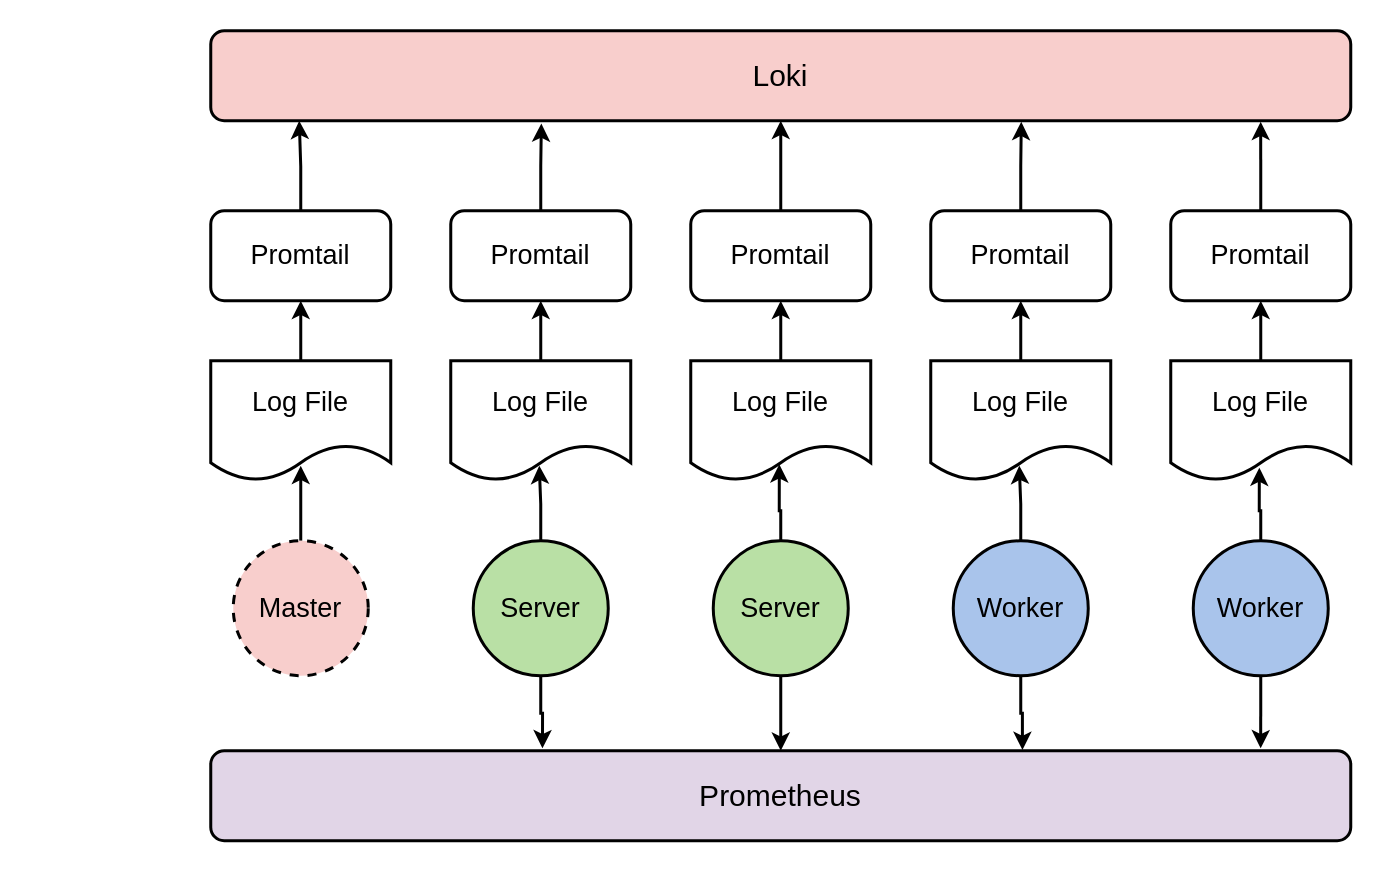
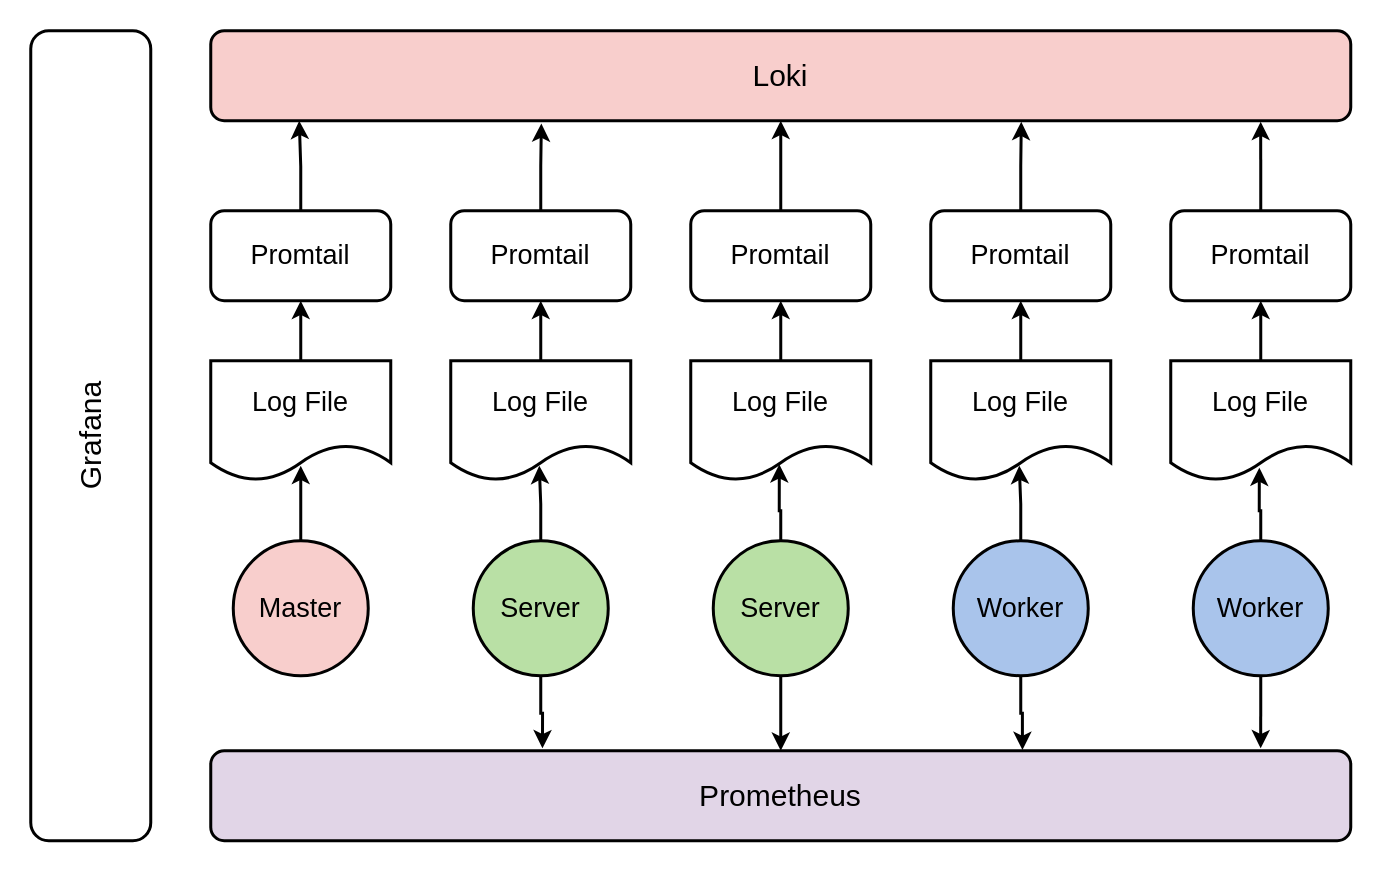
none -> (91, 436)
(301, 608) -> (301, 608)
